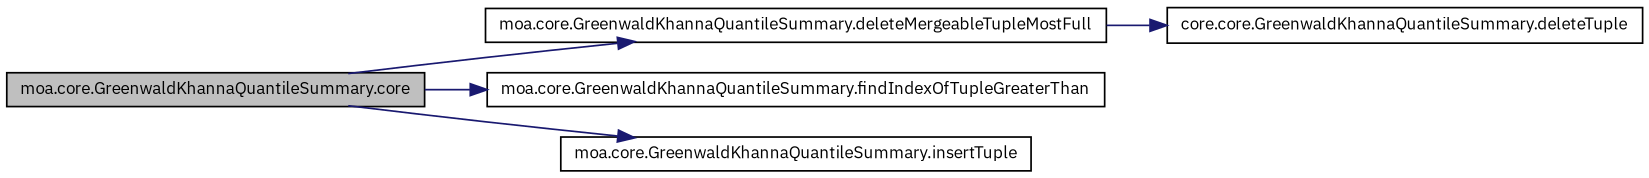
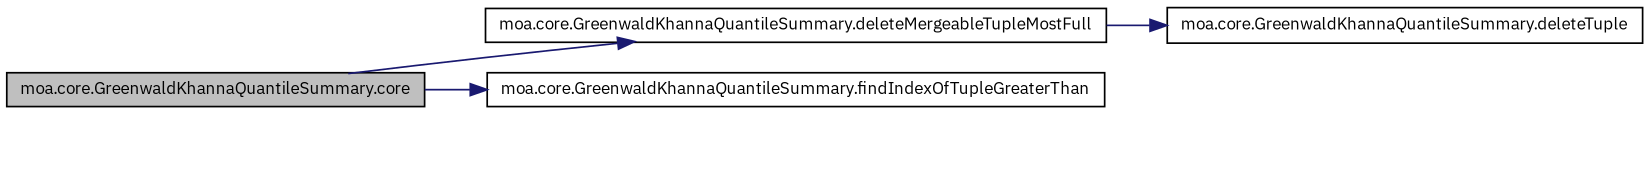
(1405, 25) -> (1405, 25)
(796, 154) -> none
